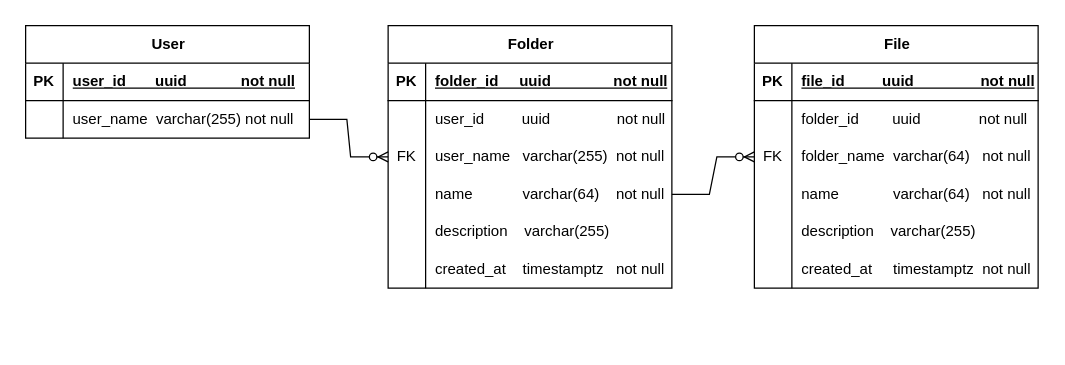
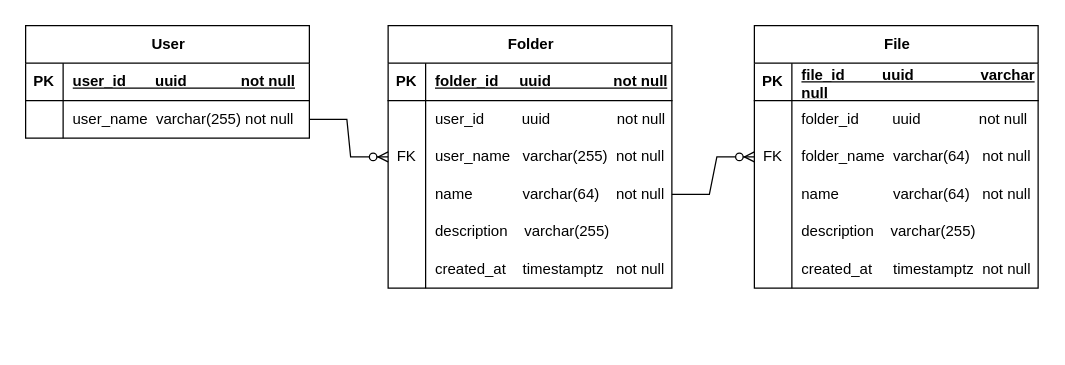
(920, 82) -> (920, 82)
